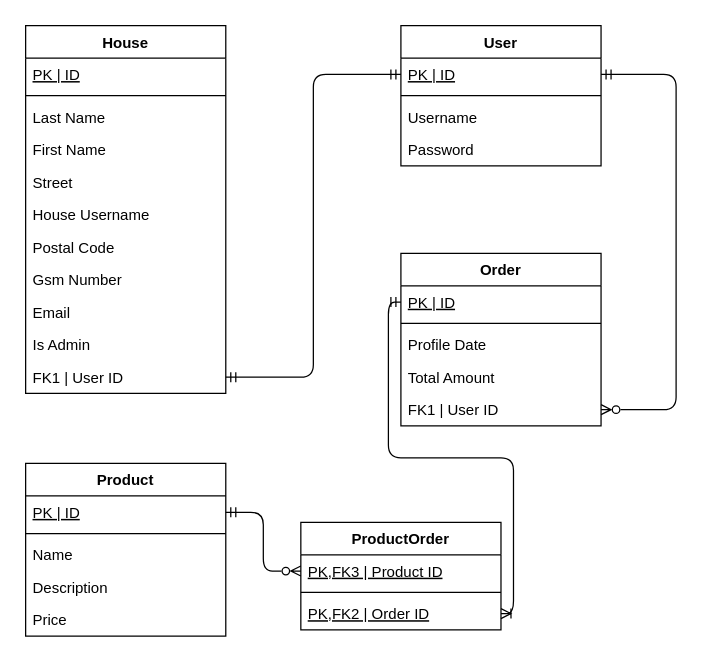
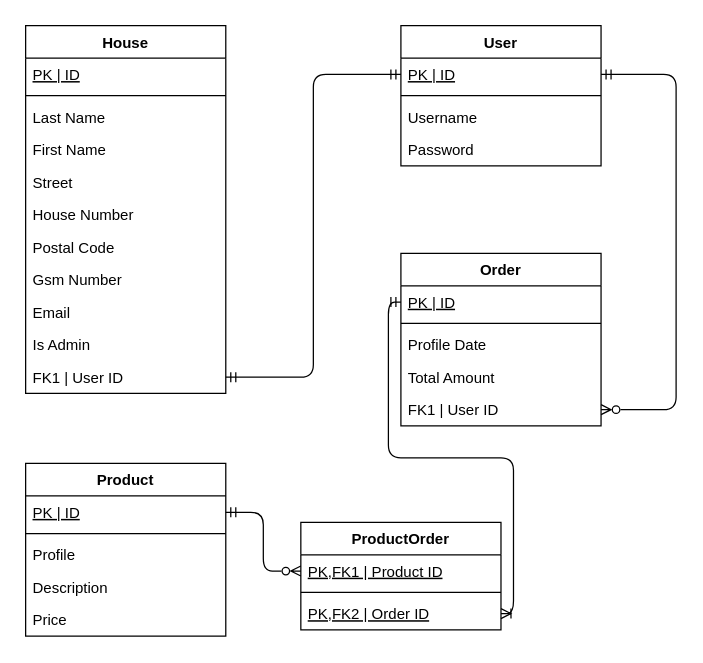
(89, 215) -> (81, 215)
(49, 555) -> (58, 555)
(378, 571) -> (378, 571)
